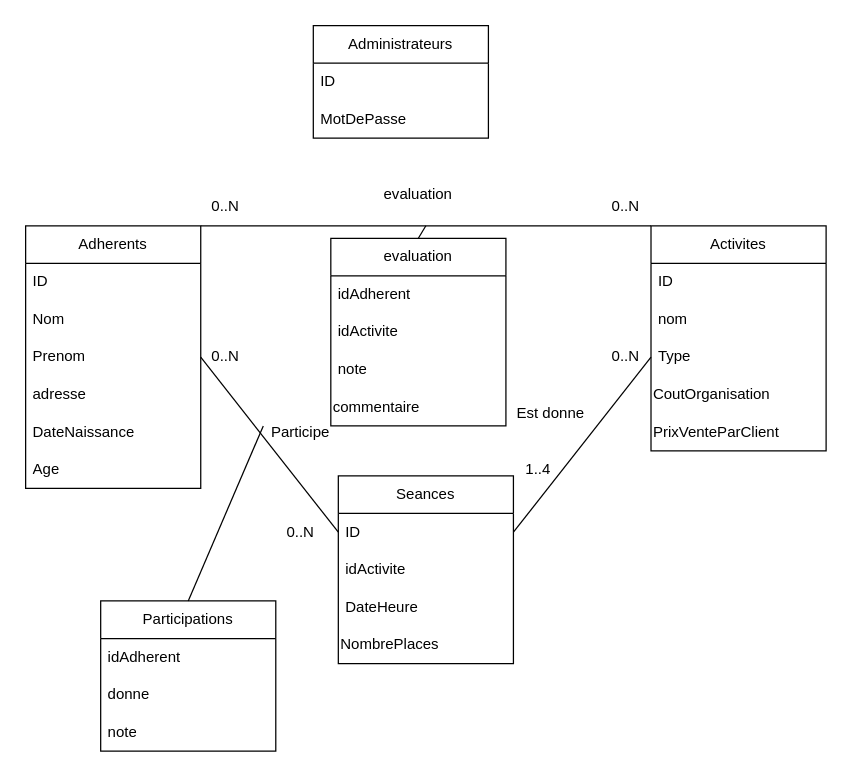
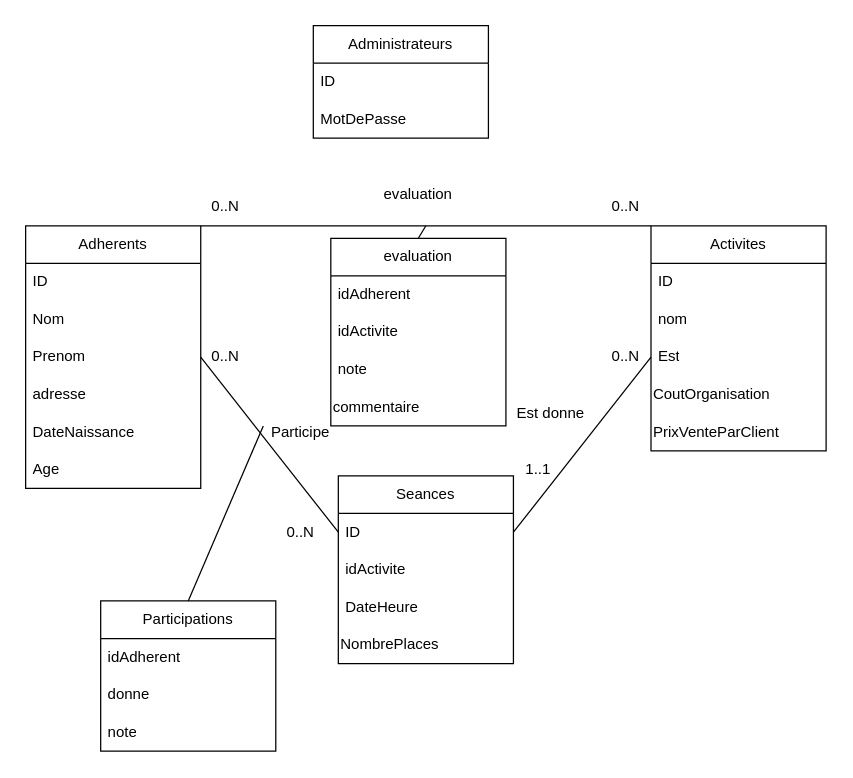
(675, 357) -> (671, 357)
(538, 469) -> (538, 469)
